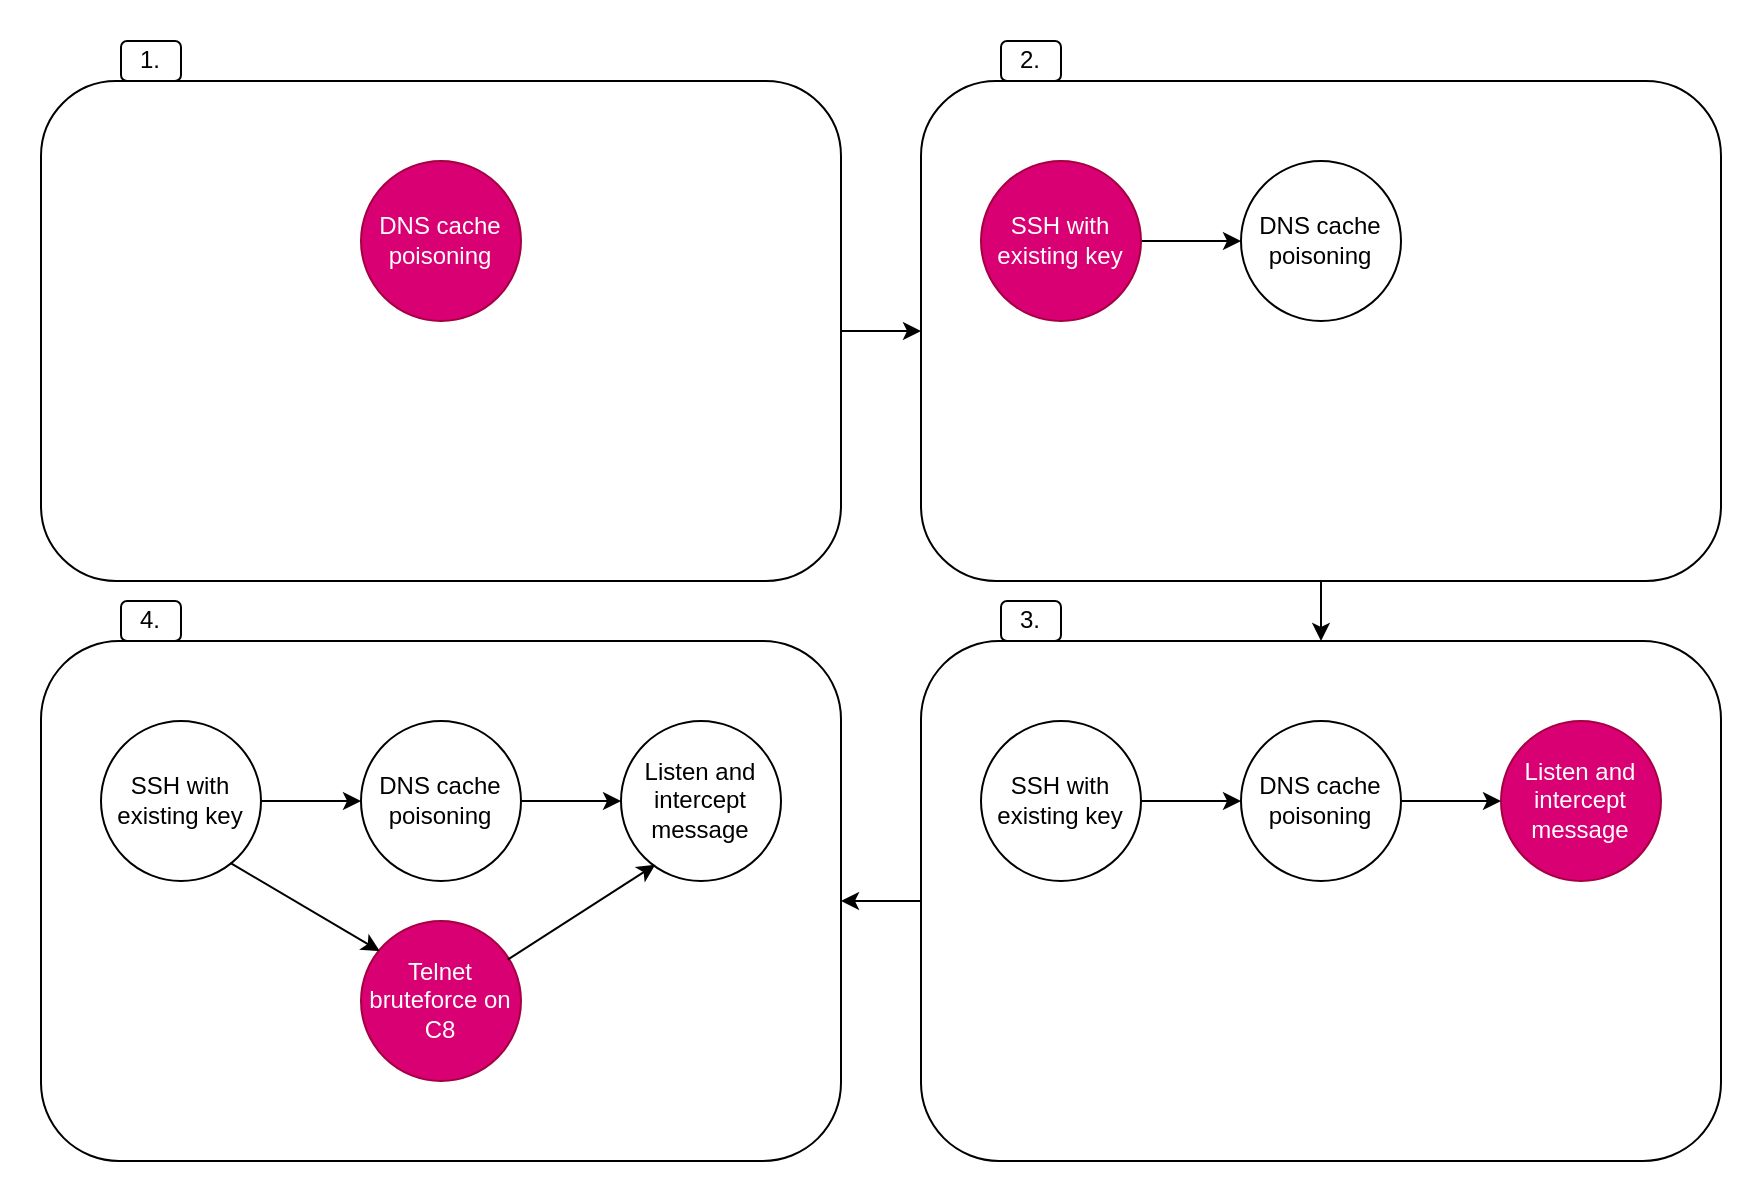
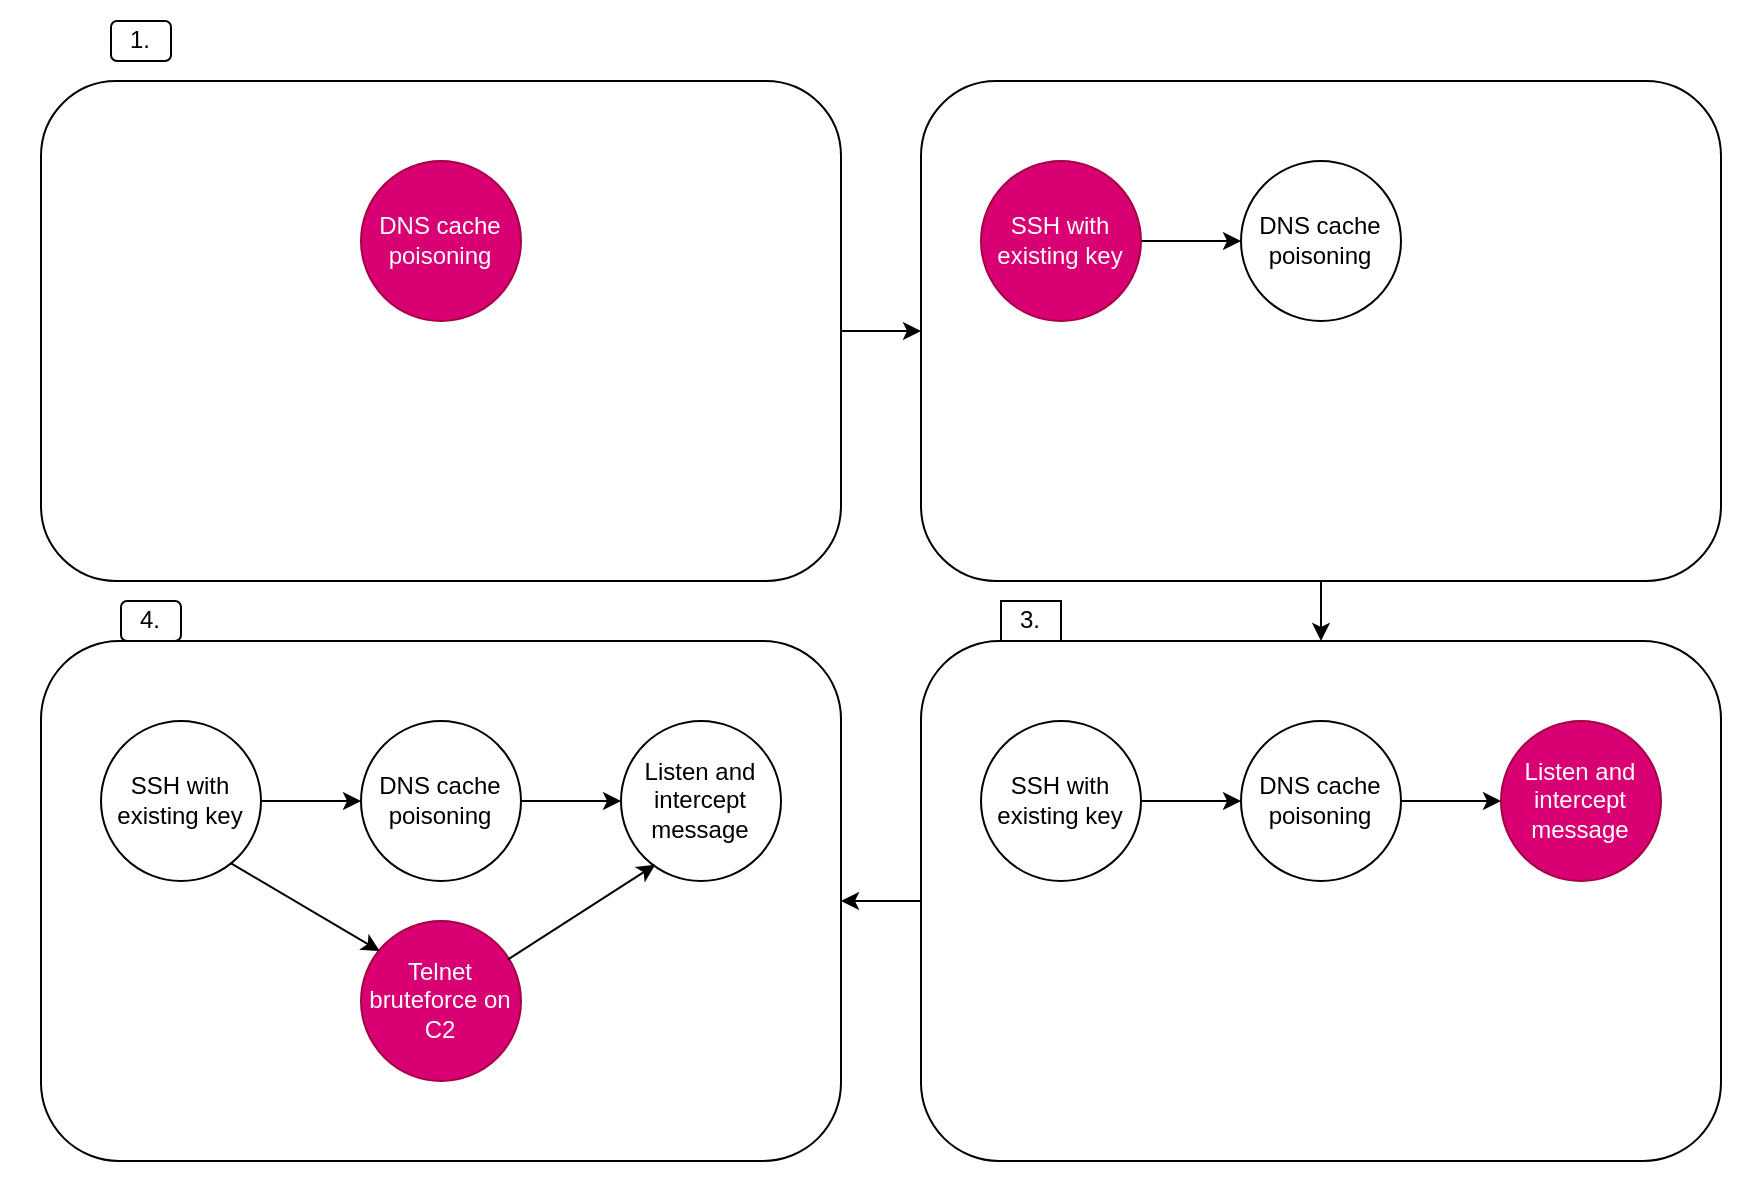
(151, 61) -> (141, 41)
(1031, 61) -> none
(1031, 621) -> (1031, 621)
(441, 1001) -> (441, 1001)
